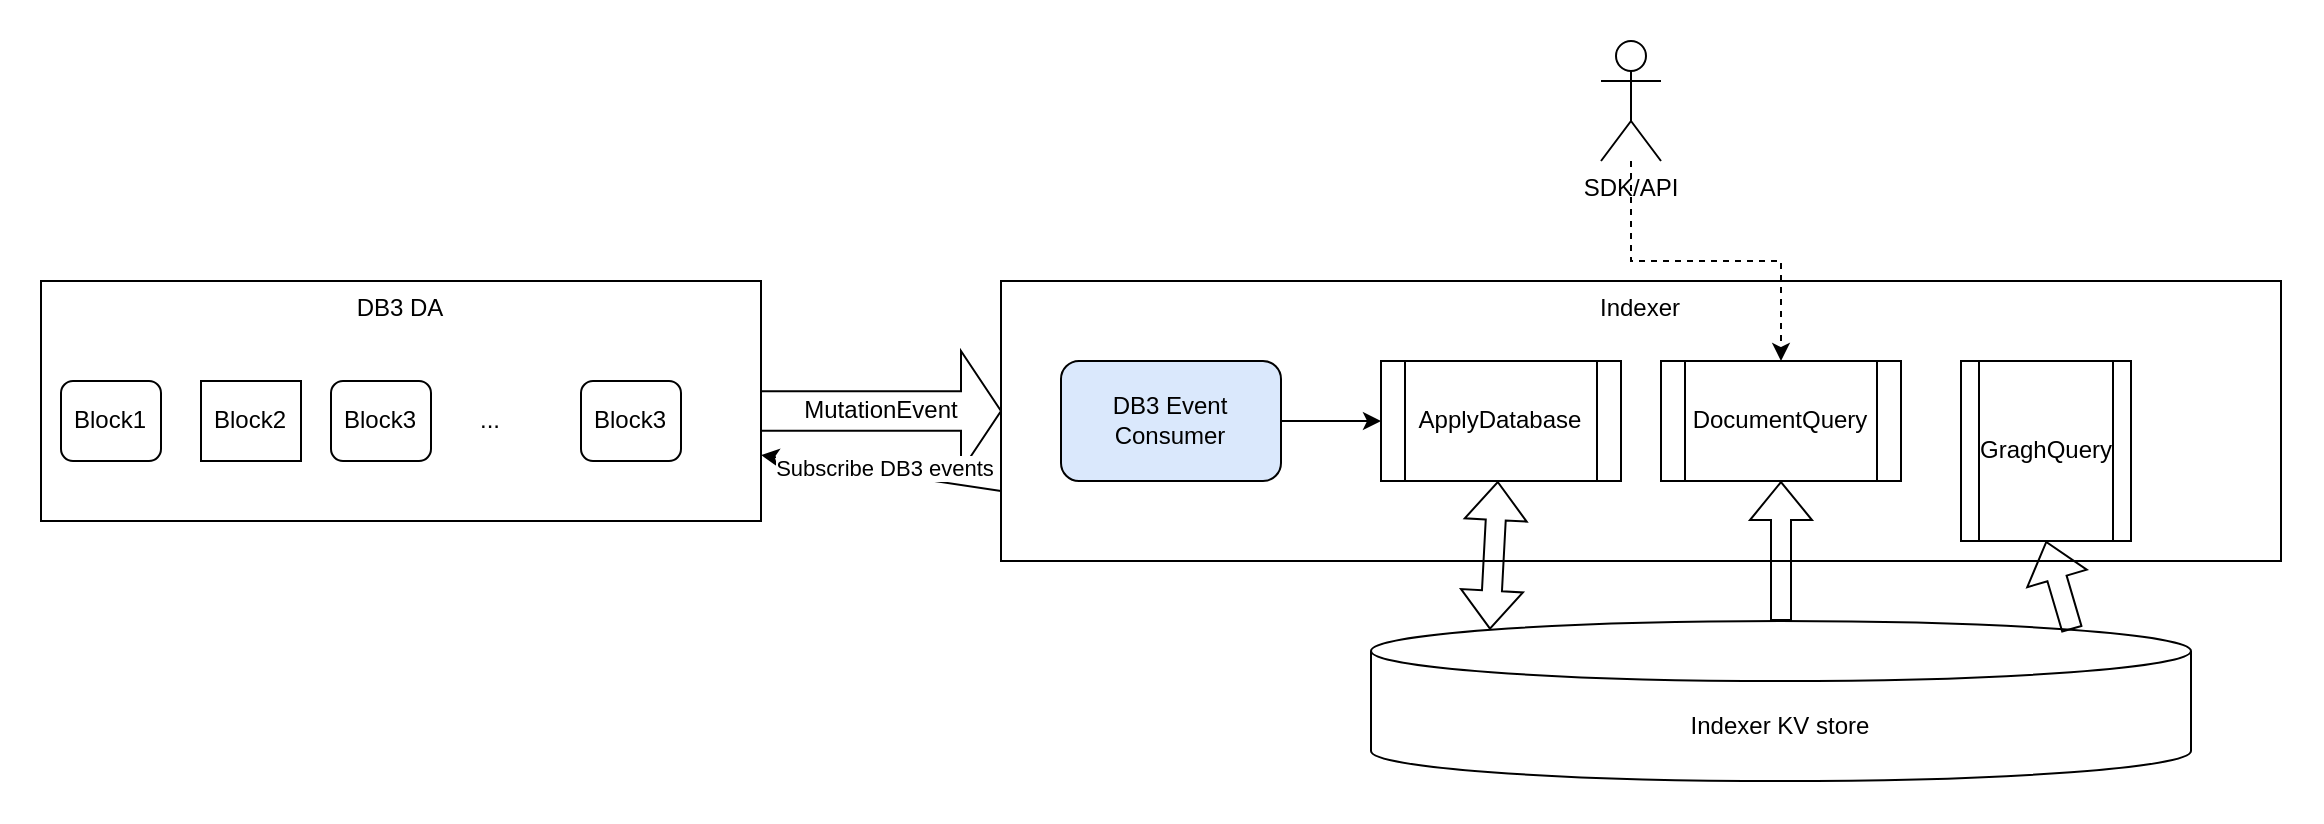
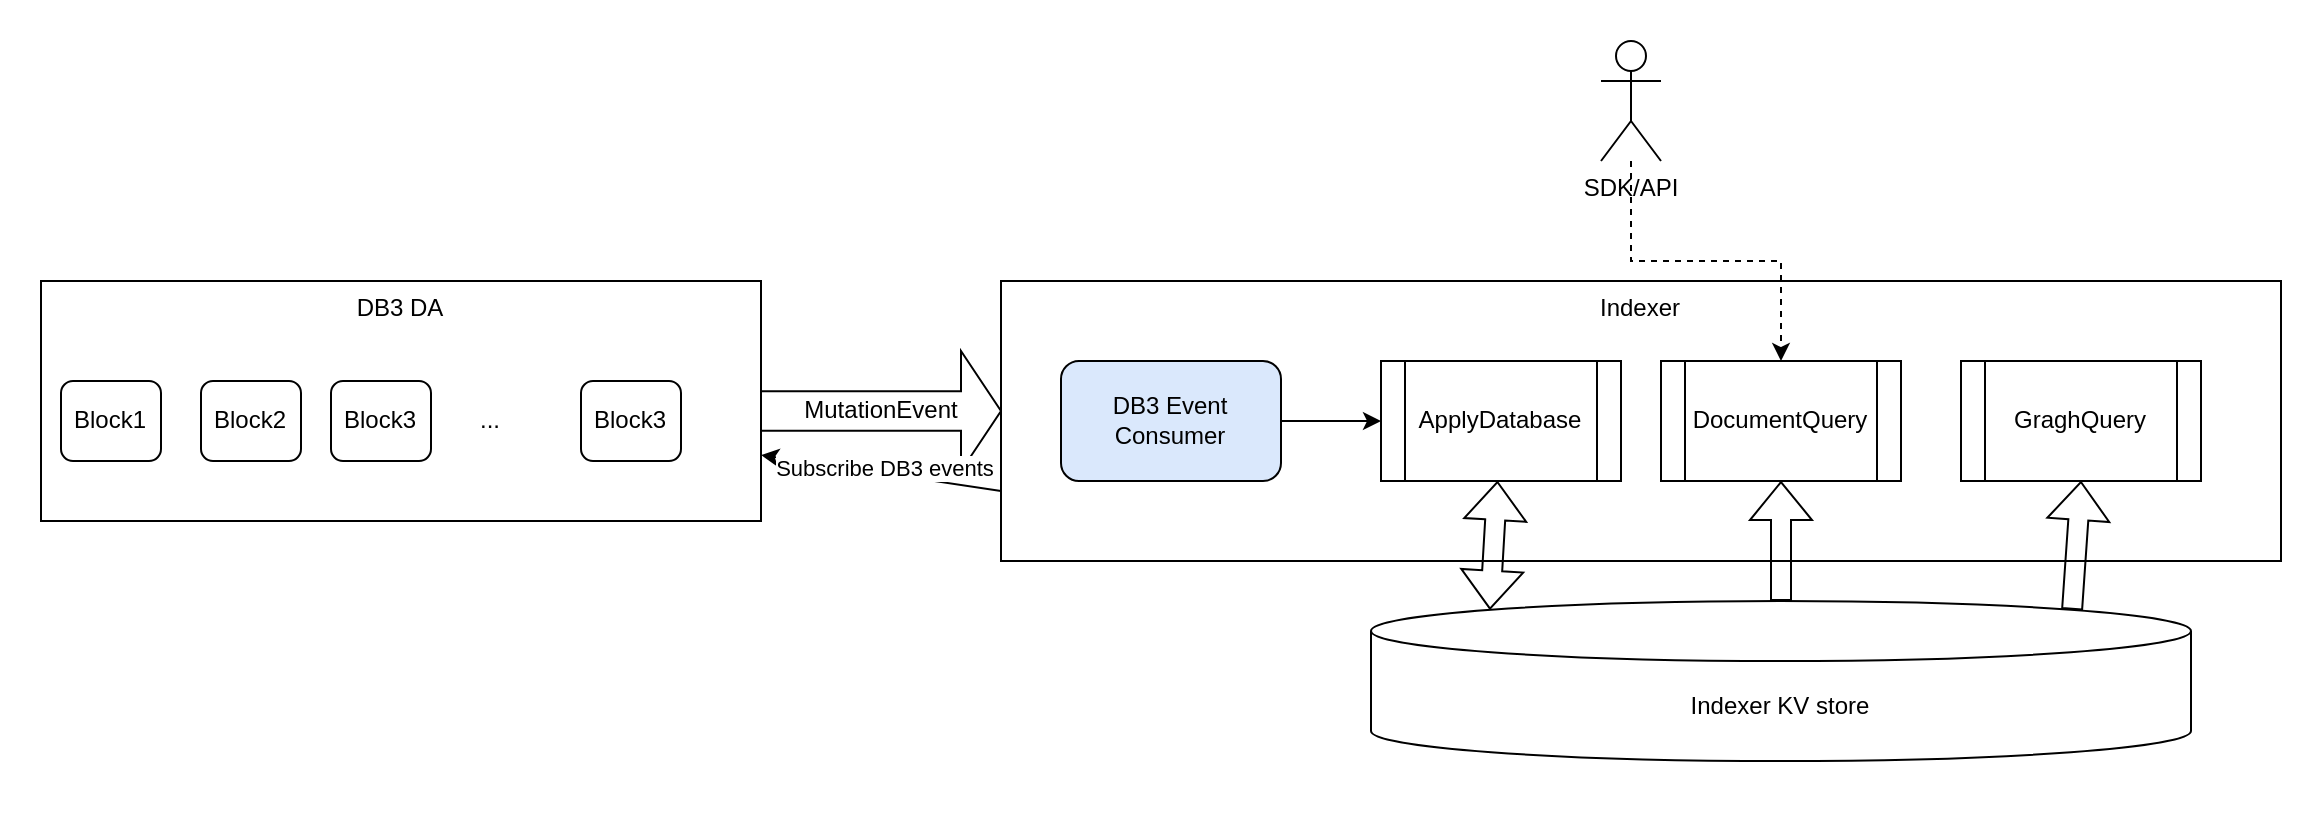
(251, 421) -> (251, 421)
(2046, 451) -> (2081, 421)
(1781, 701) -> (1781, 681)
